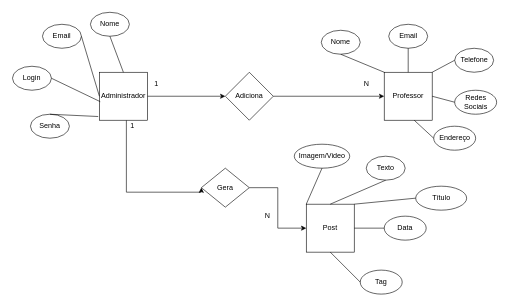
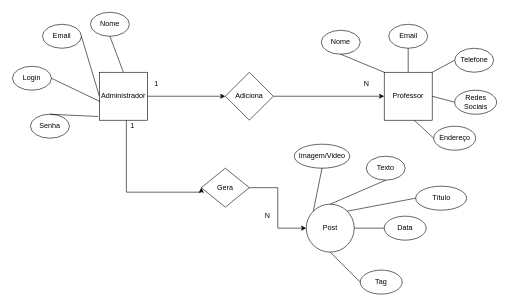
(330, 228) -> (330, 228)
